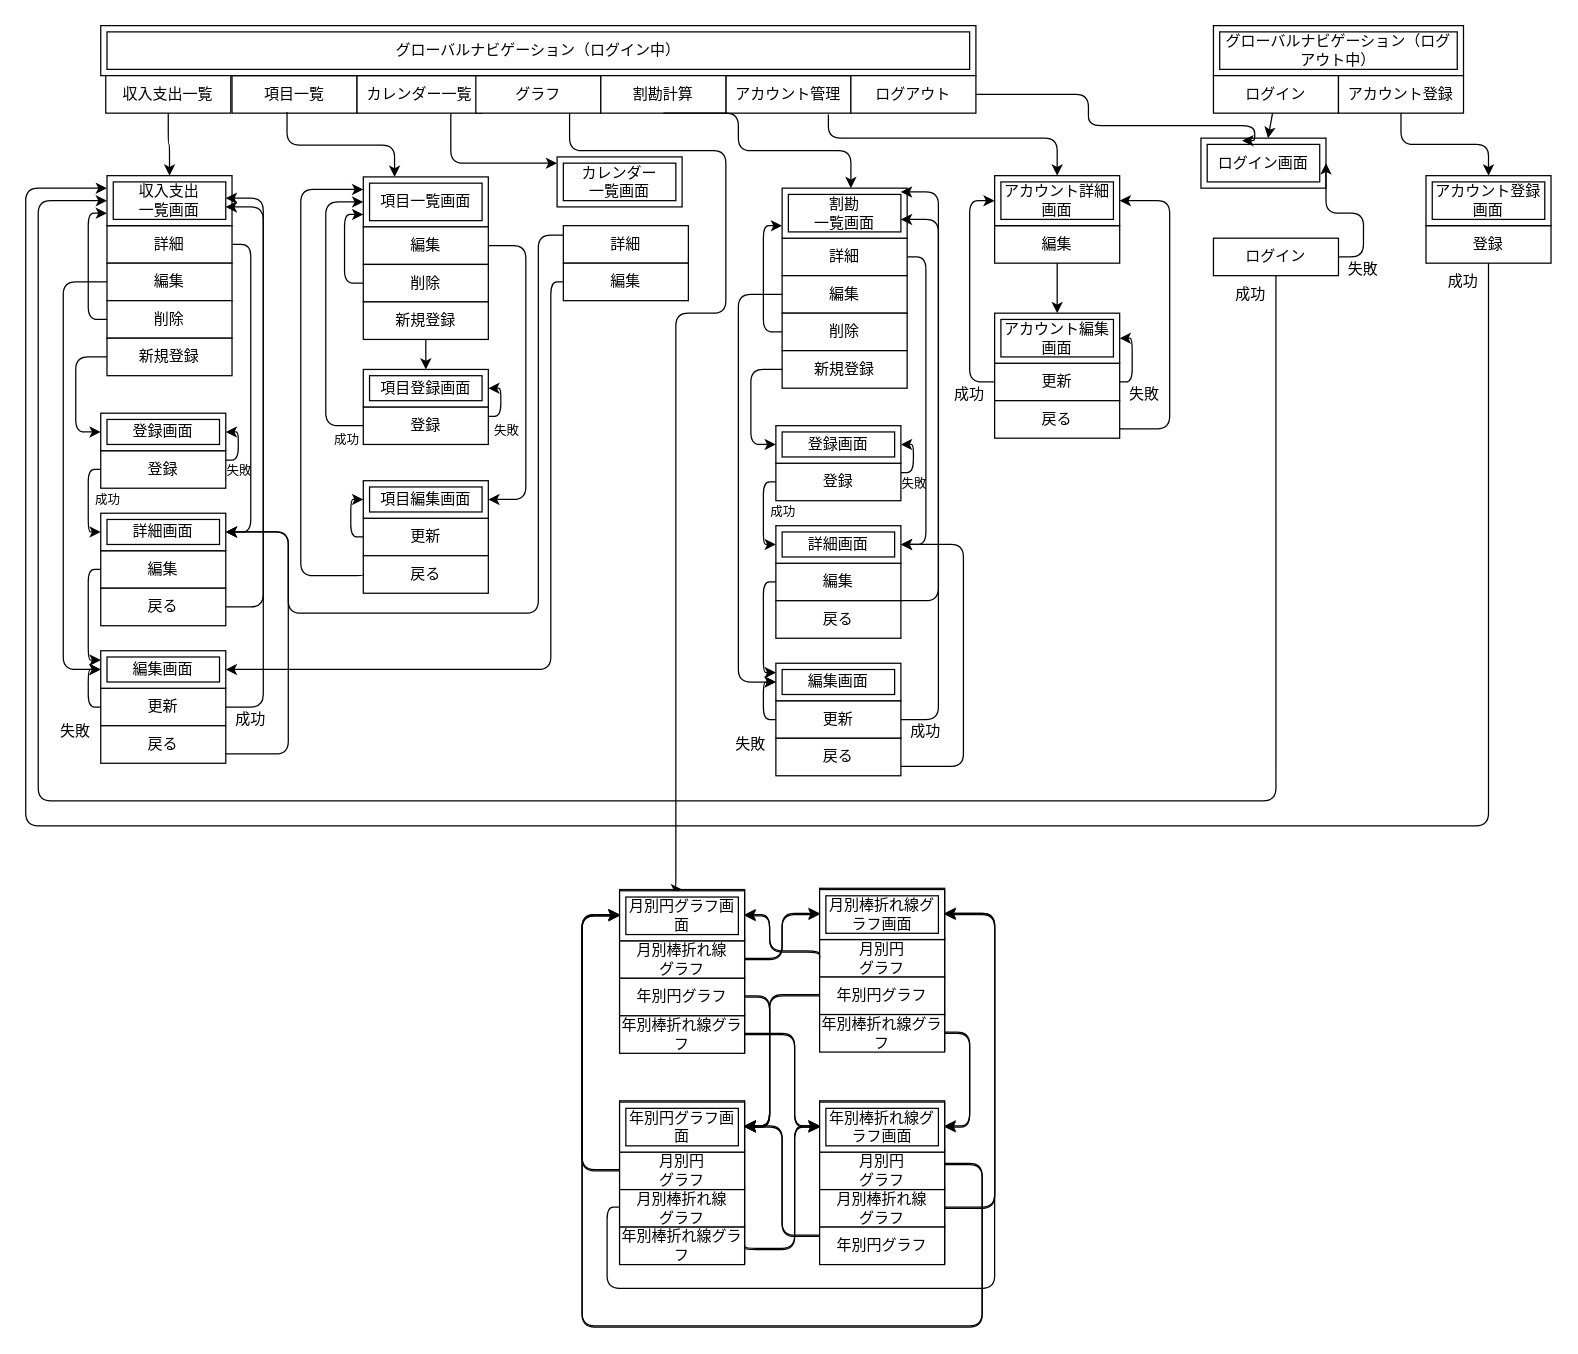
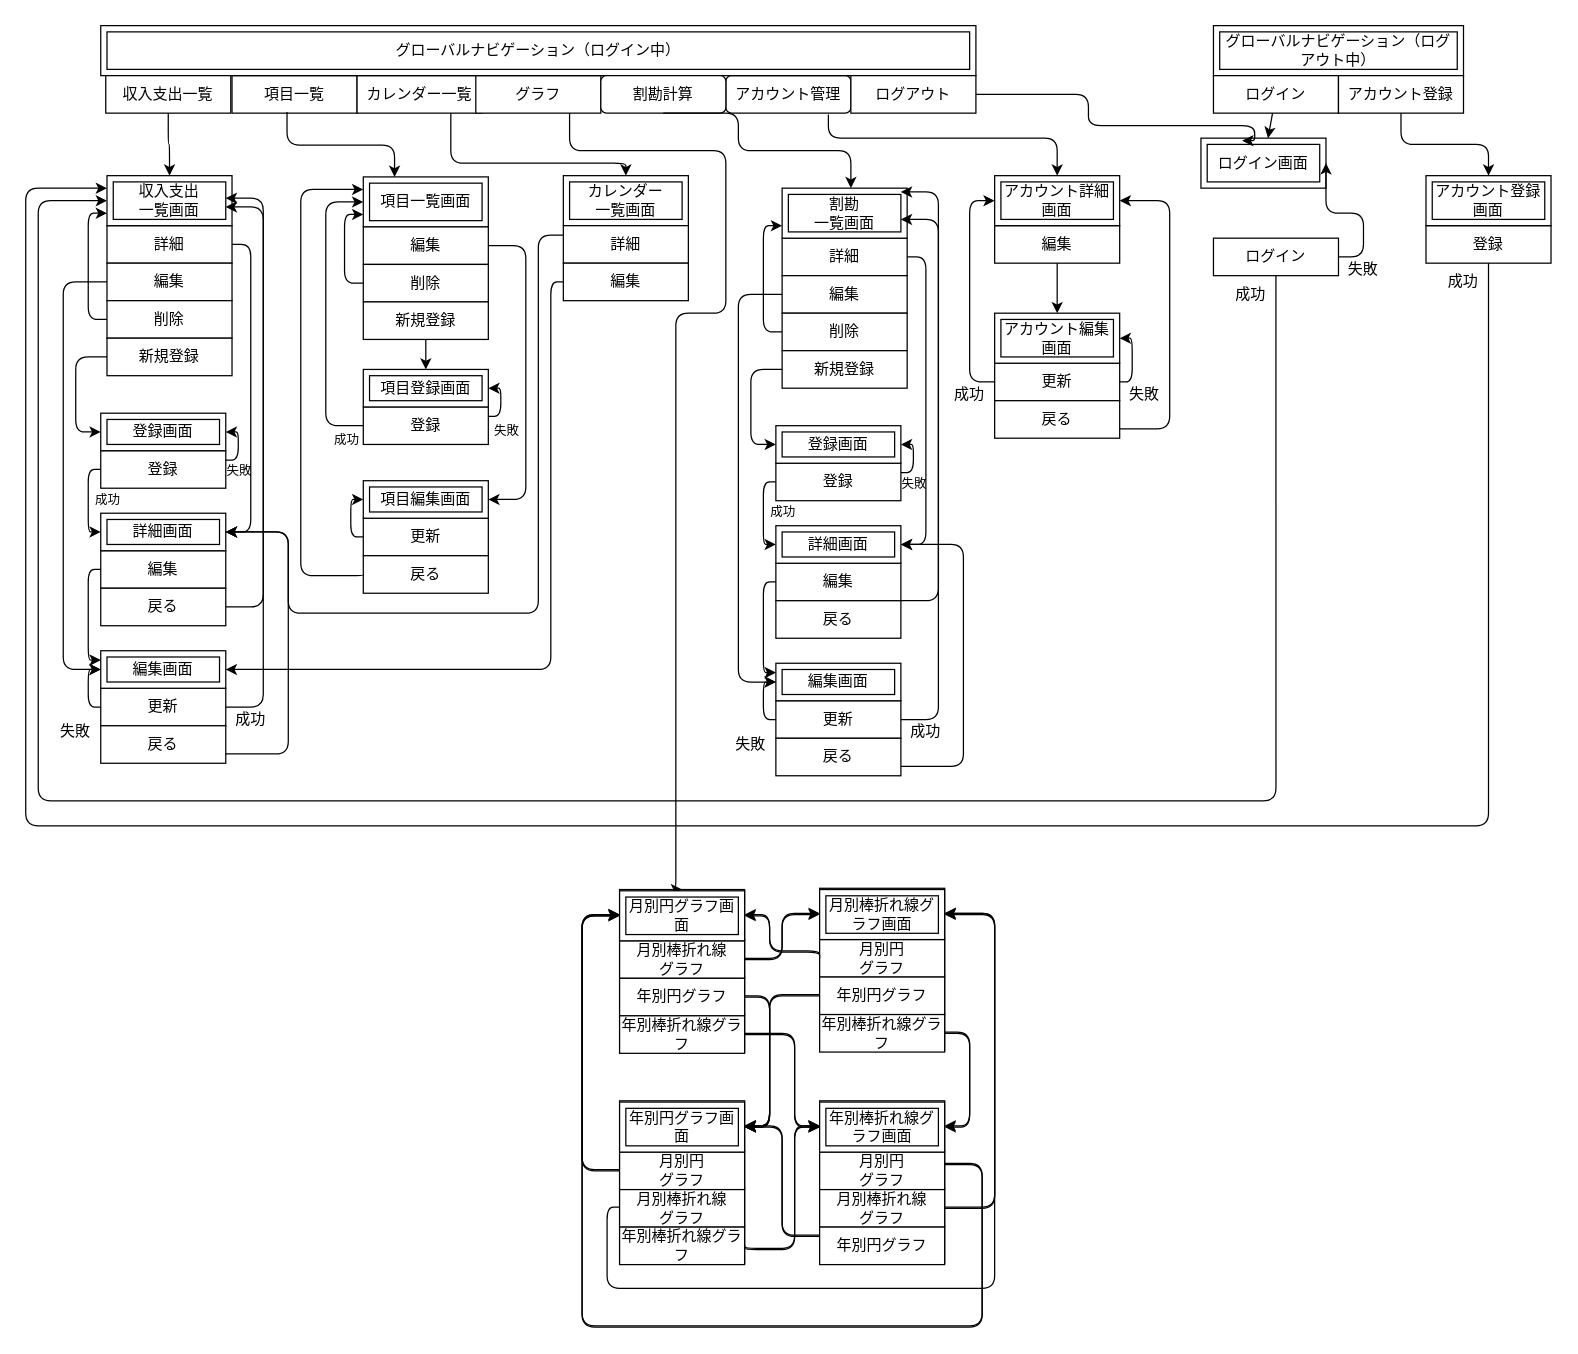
(663, 94) -> (663, 94)
(788, 94) -> (788, 94)
(619, 182) -> (626, 201)
